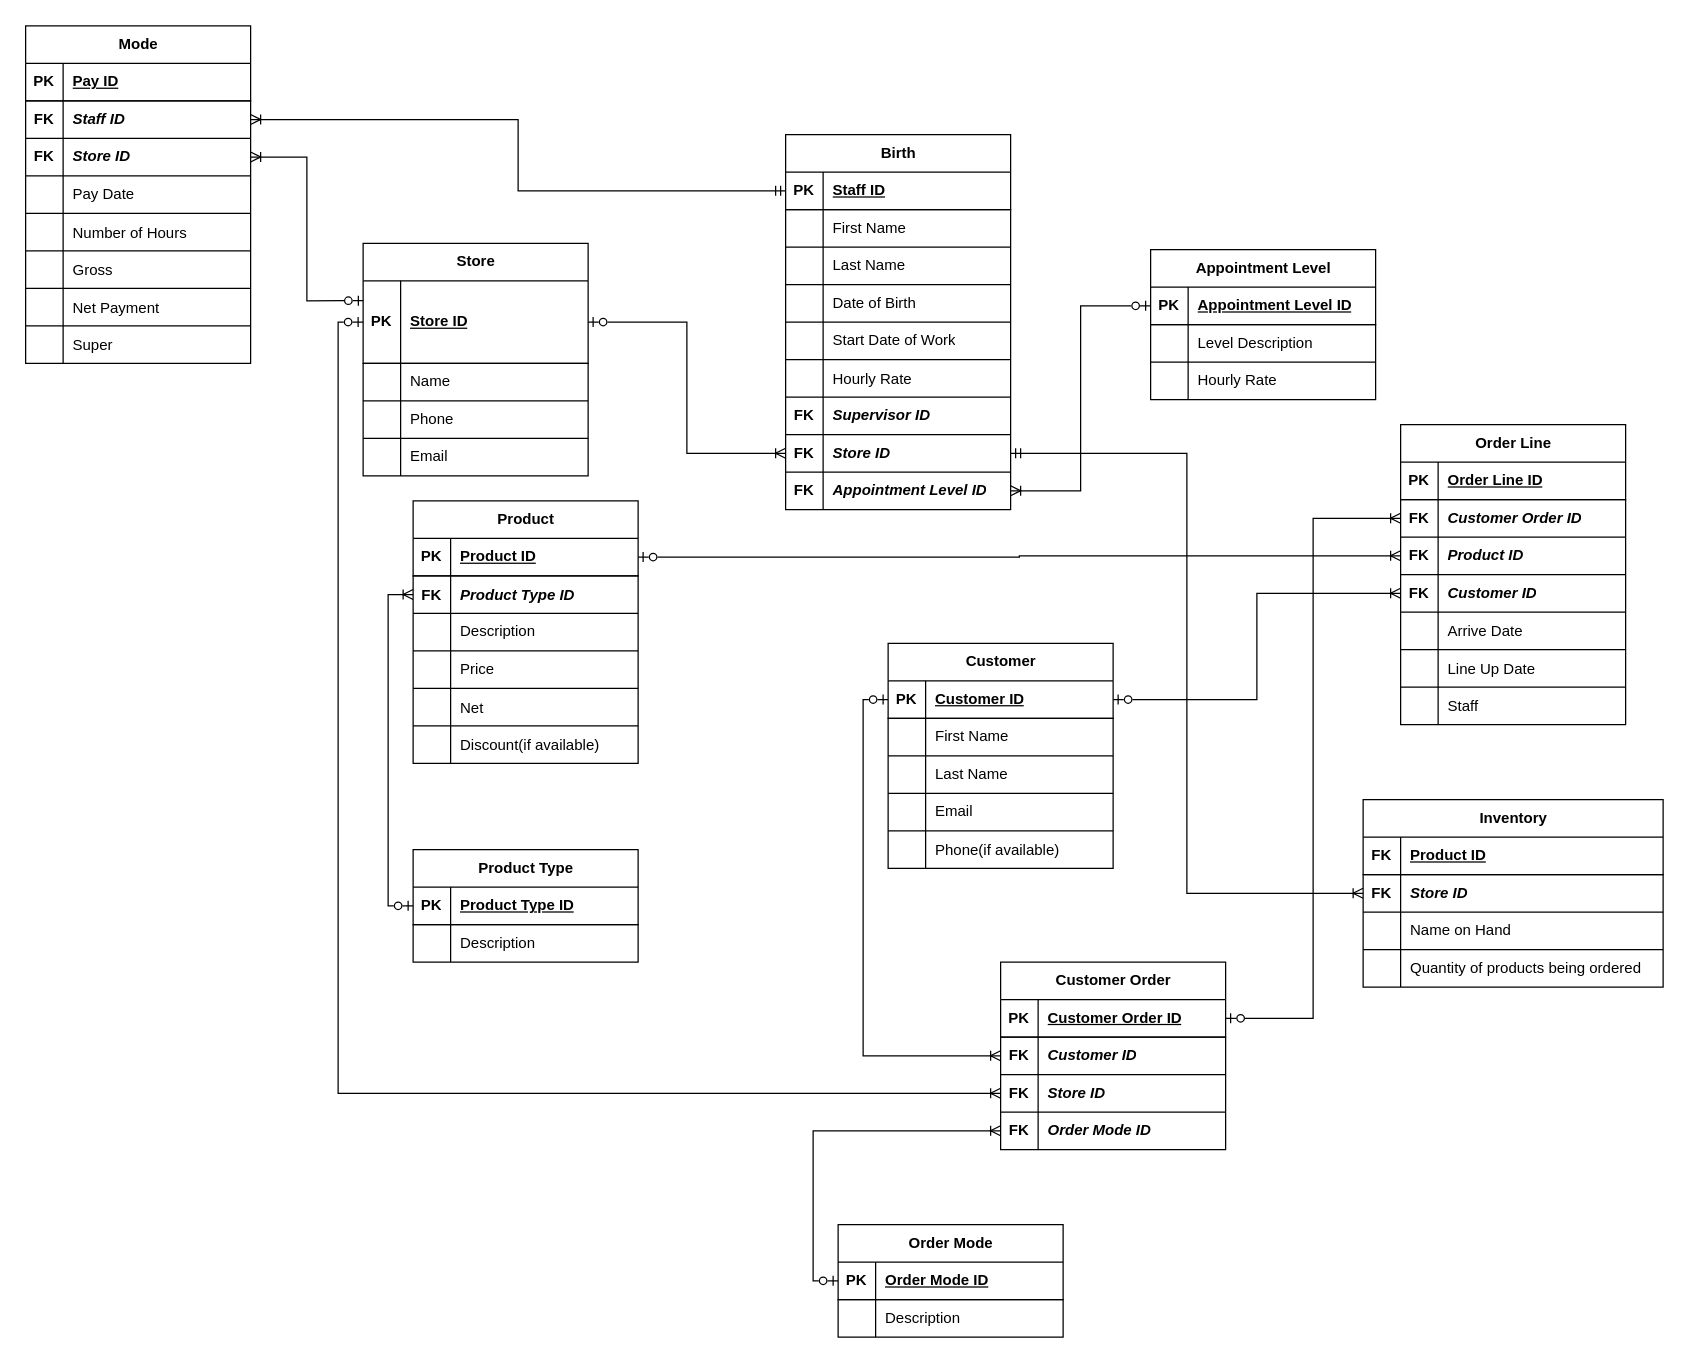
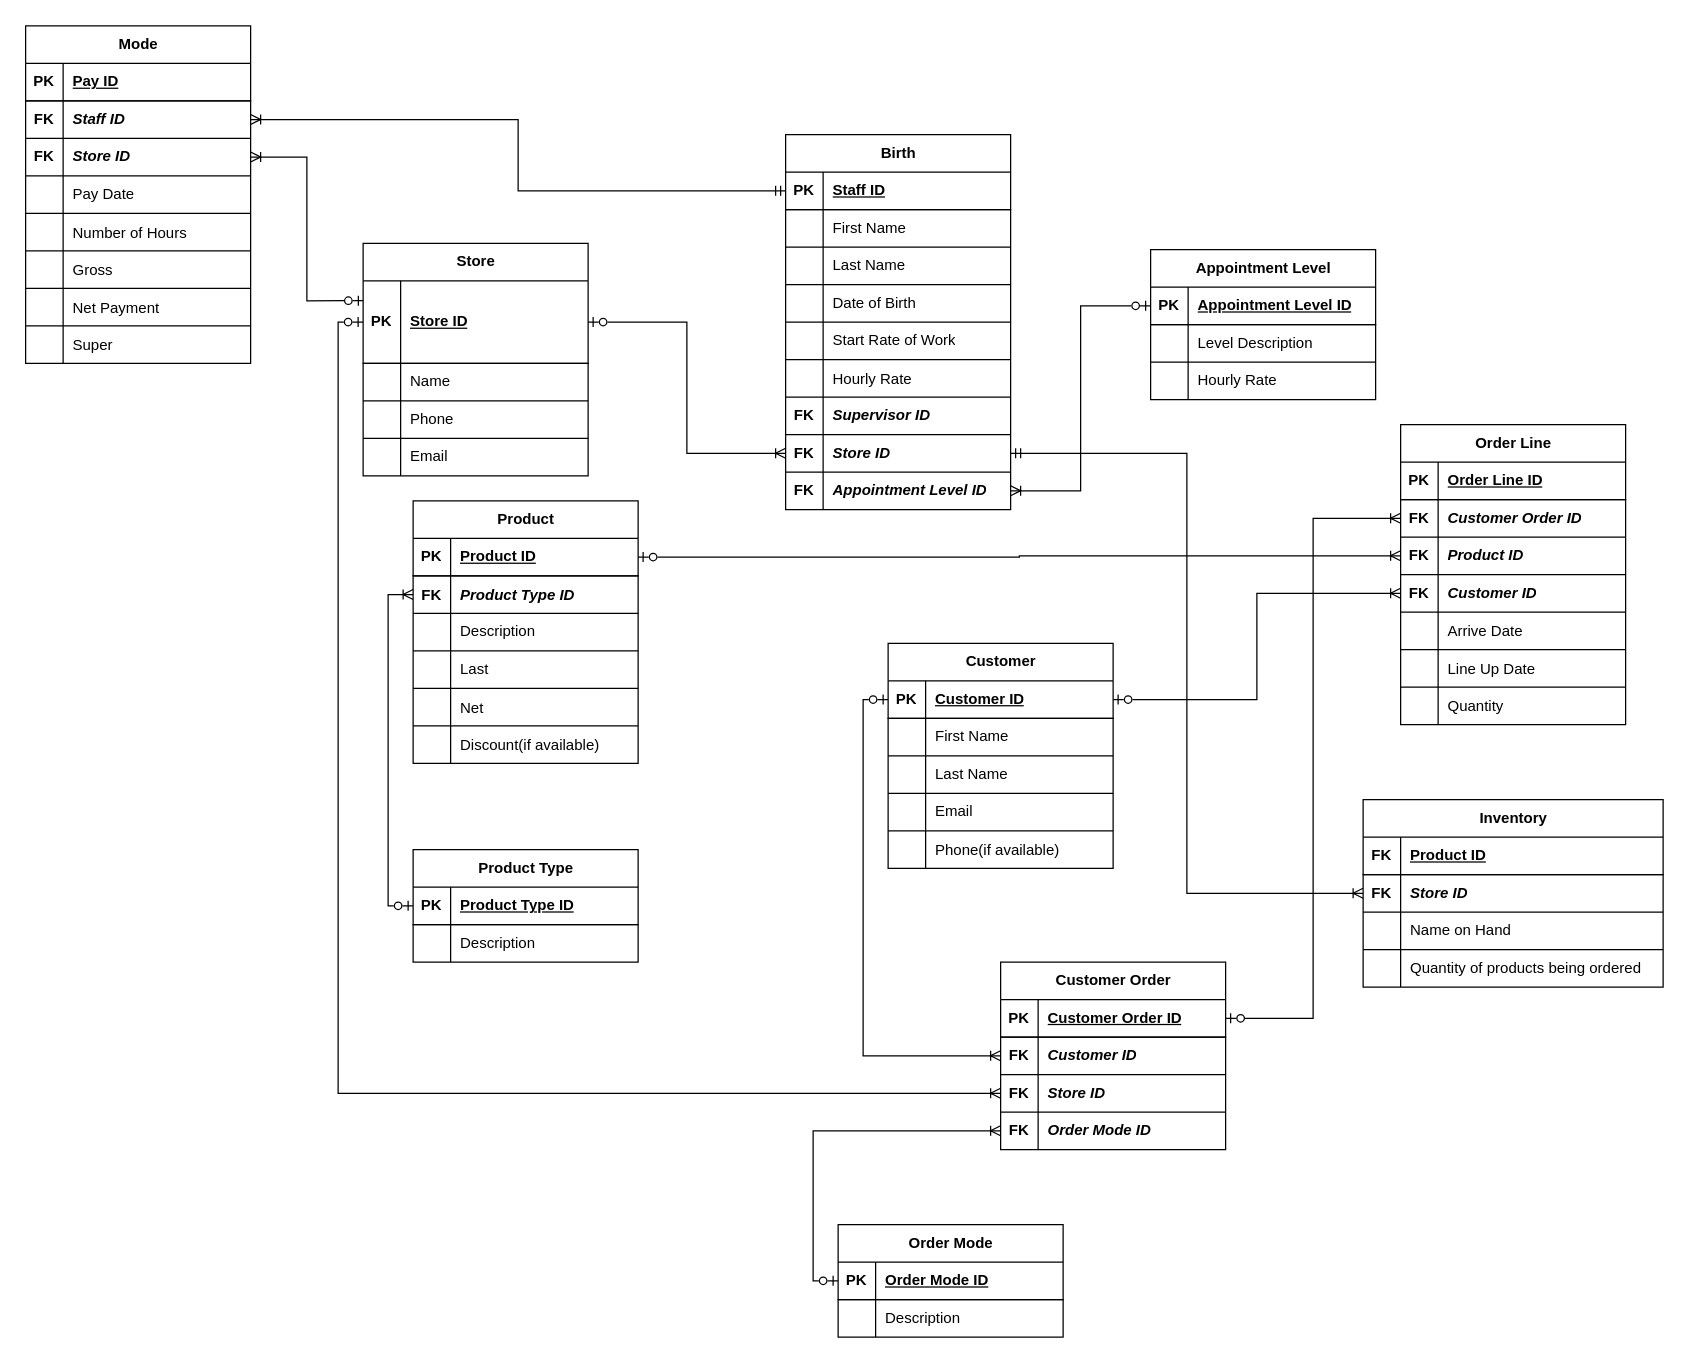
(903, 341) -> (903, 341)
(480, 669) -> (477, 669)
(1469, 706) -> (1479, 706)
